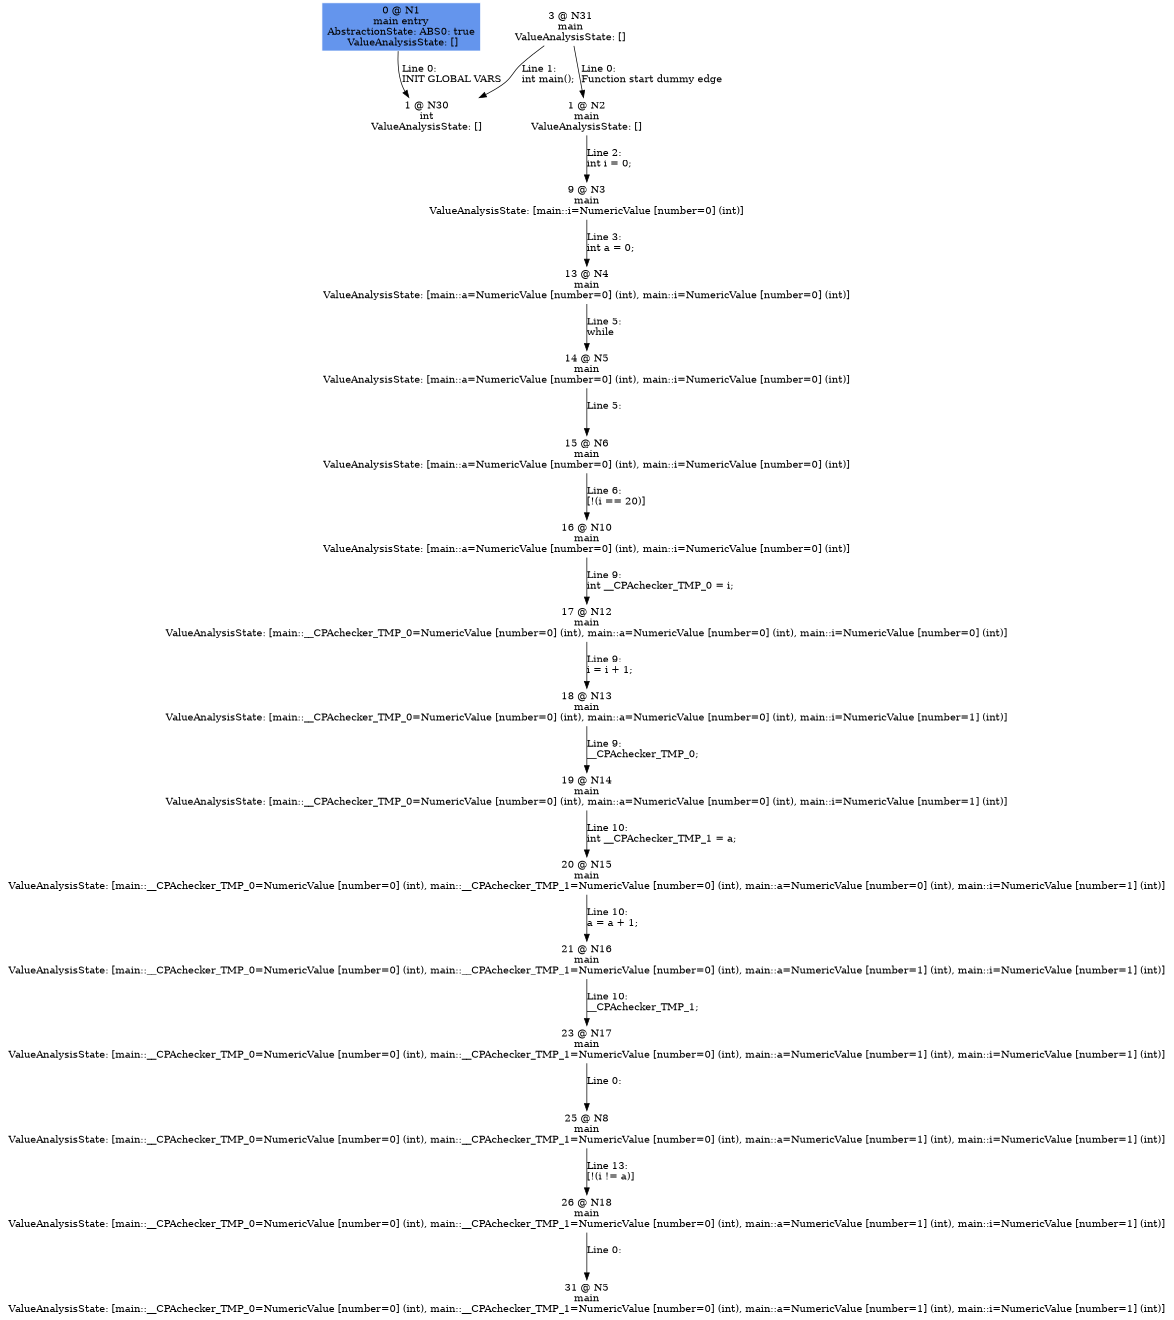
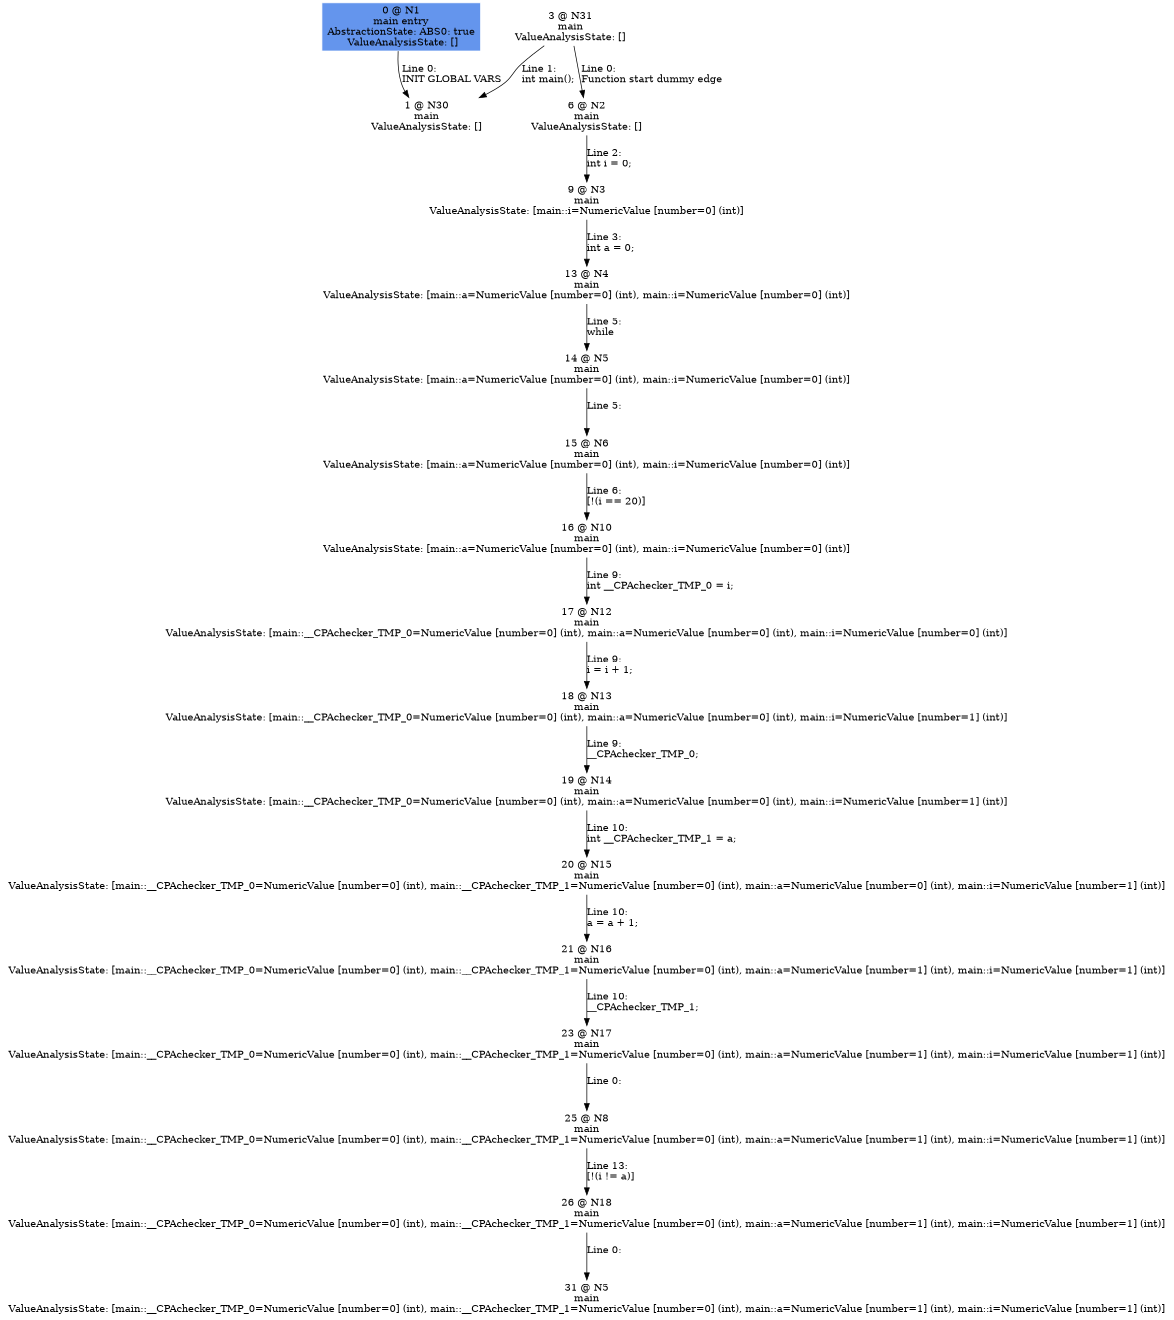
(427, 117) -> (427, 117)
(587, 117) -> (587, 117)
